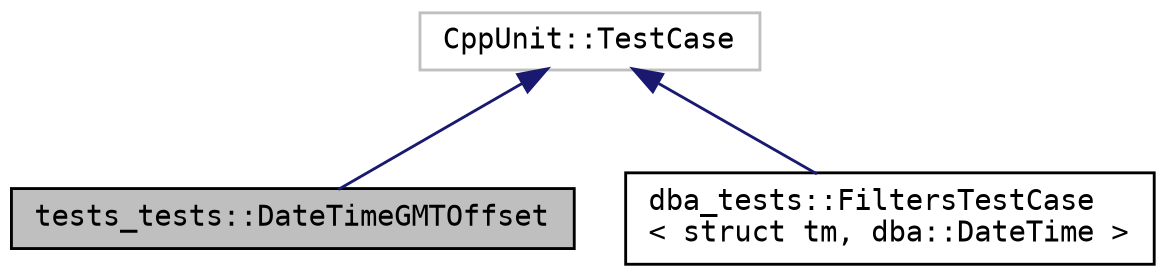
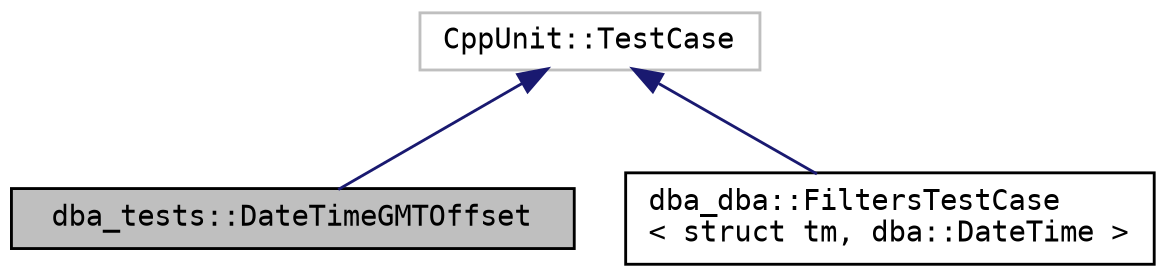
(293, 219) -> (293, 219)
(890, 219) -> (890, 219)
